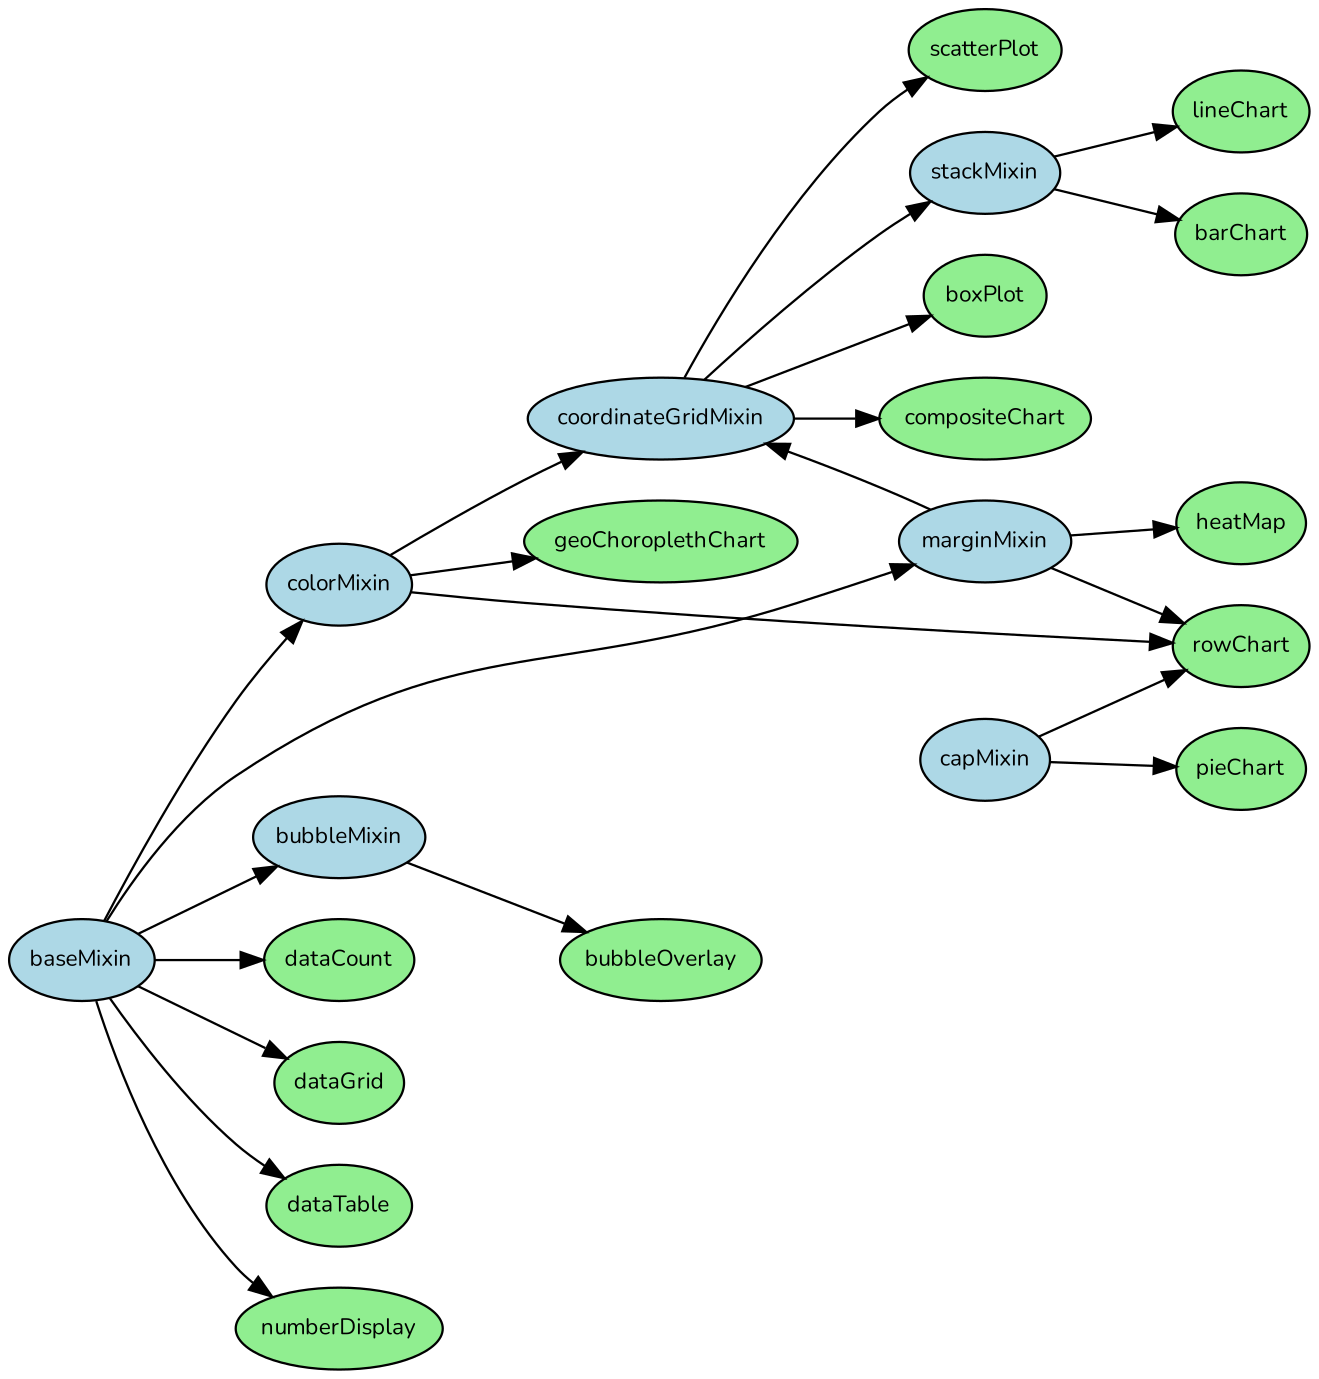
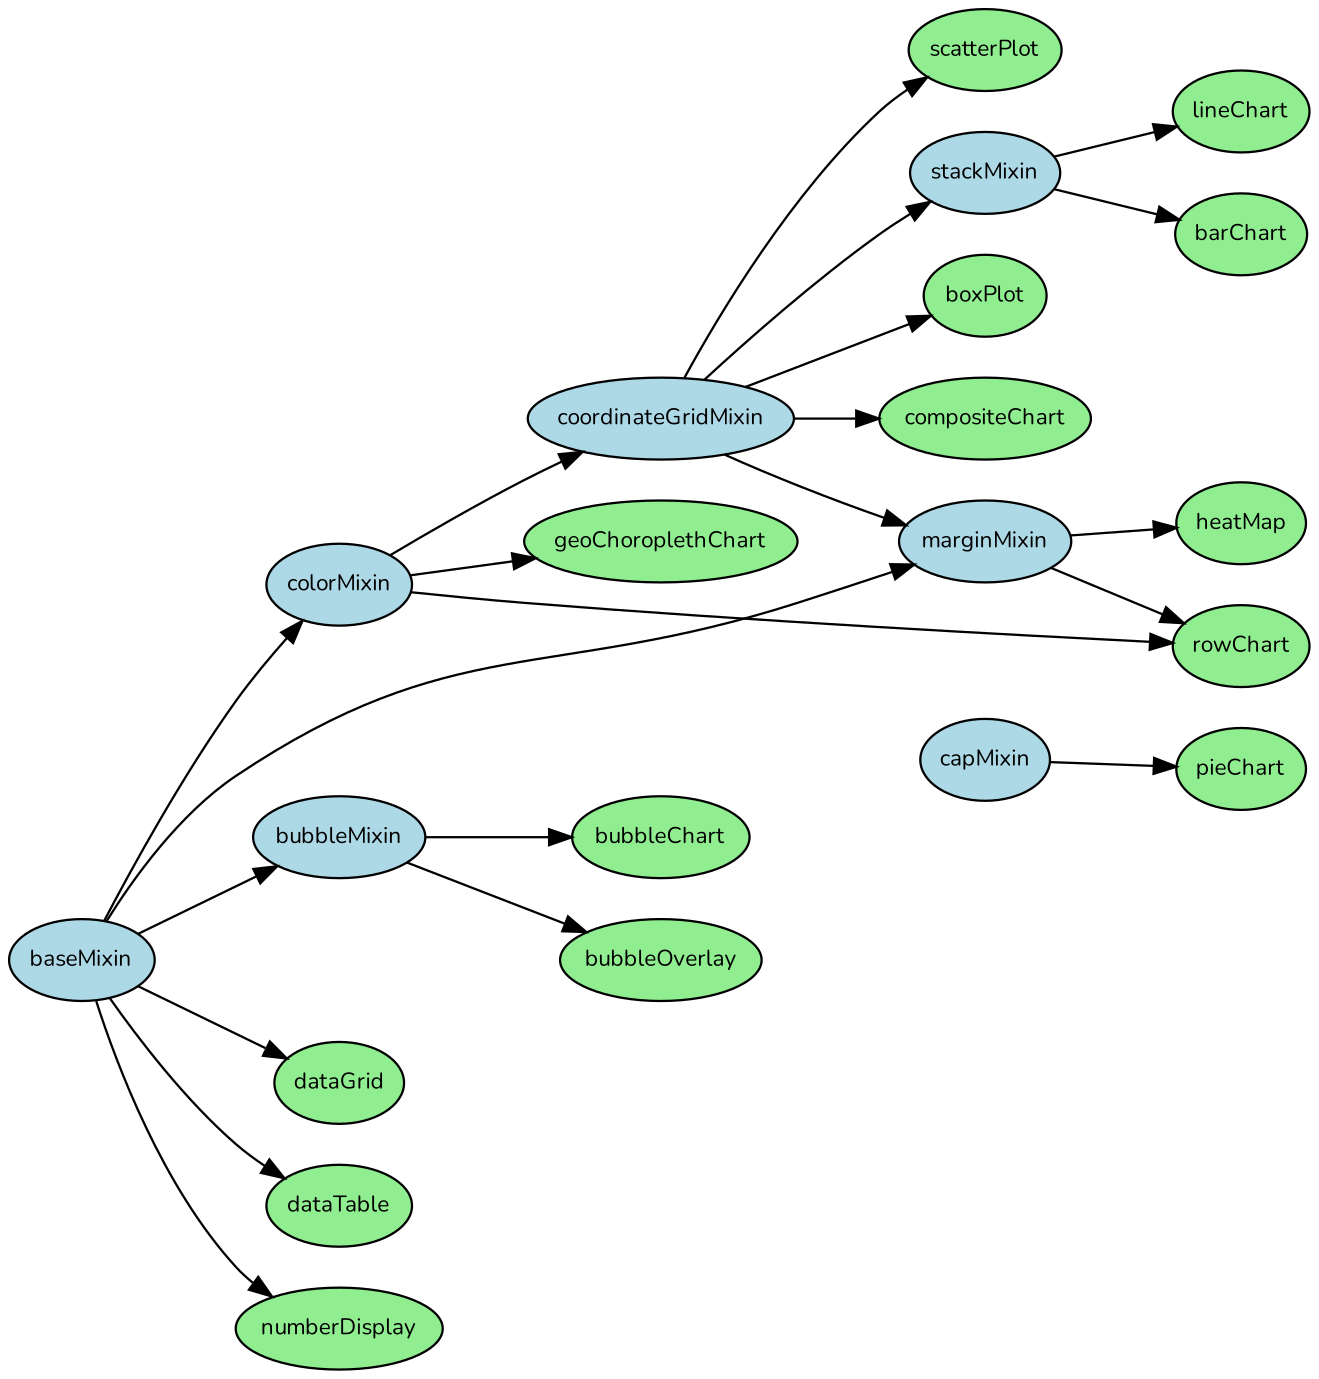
(860, 479) -> (804, 488)
(1102, 708) -> none
none -> (661, 837)
(339, 960) -> none
